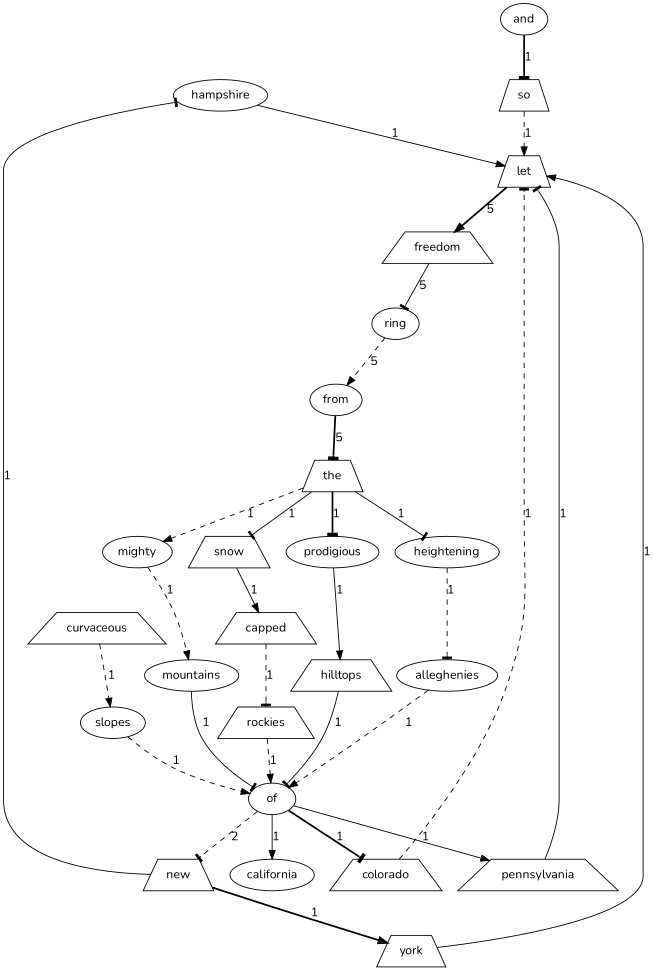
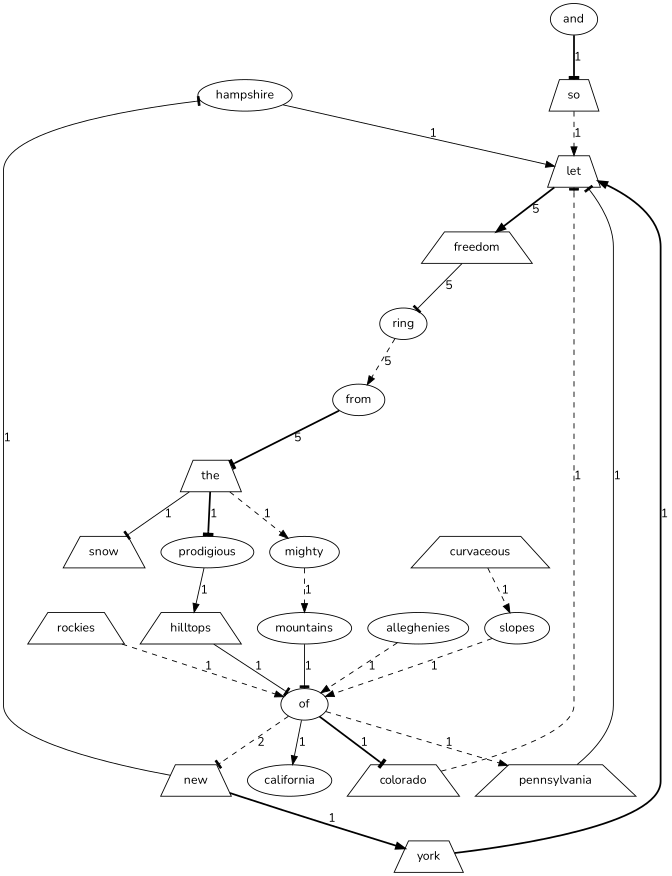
(447, 552) -> none
(643, 615) -> (661, 584)
(266, 628) -> none
(387, 832) -> (413, 737)
